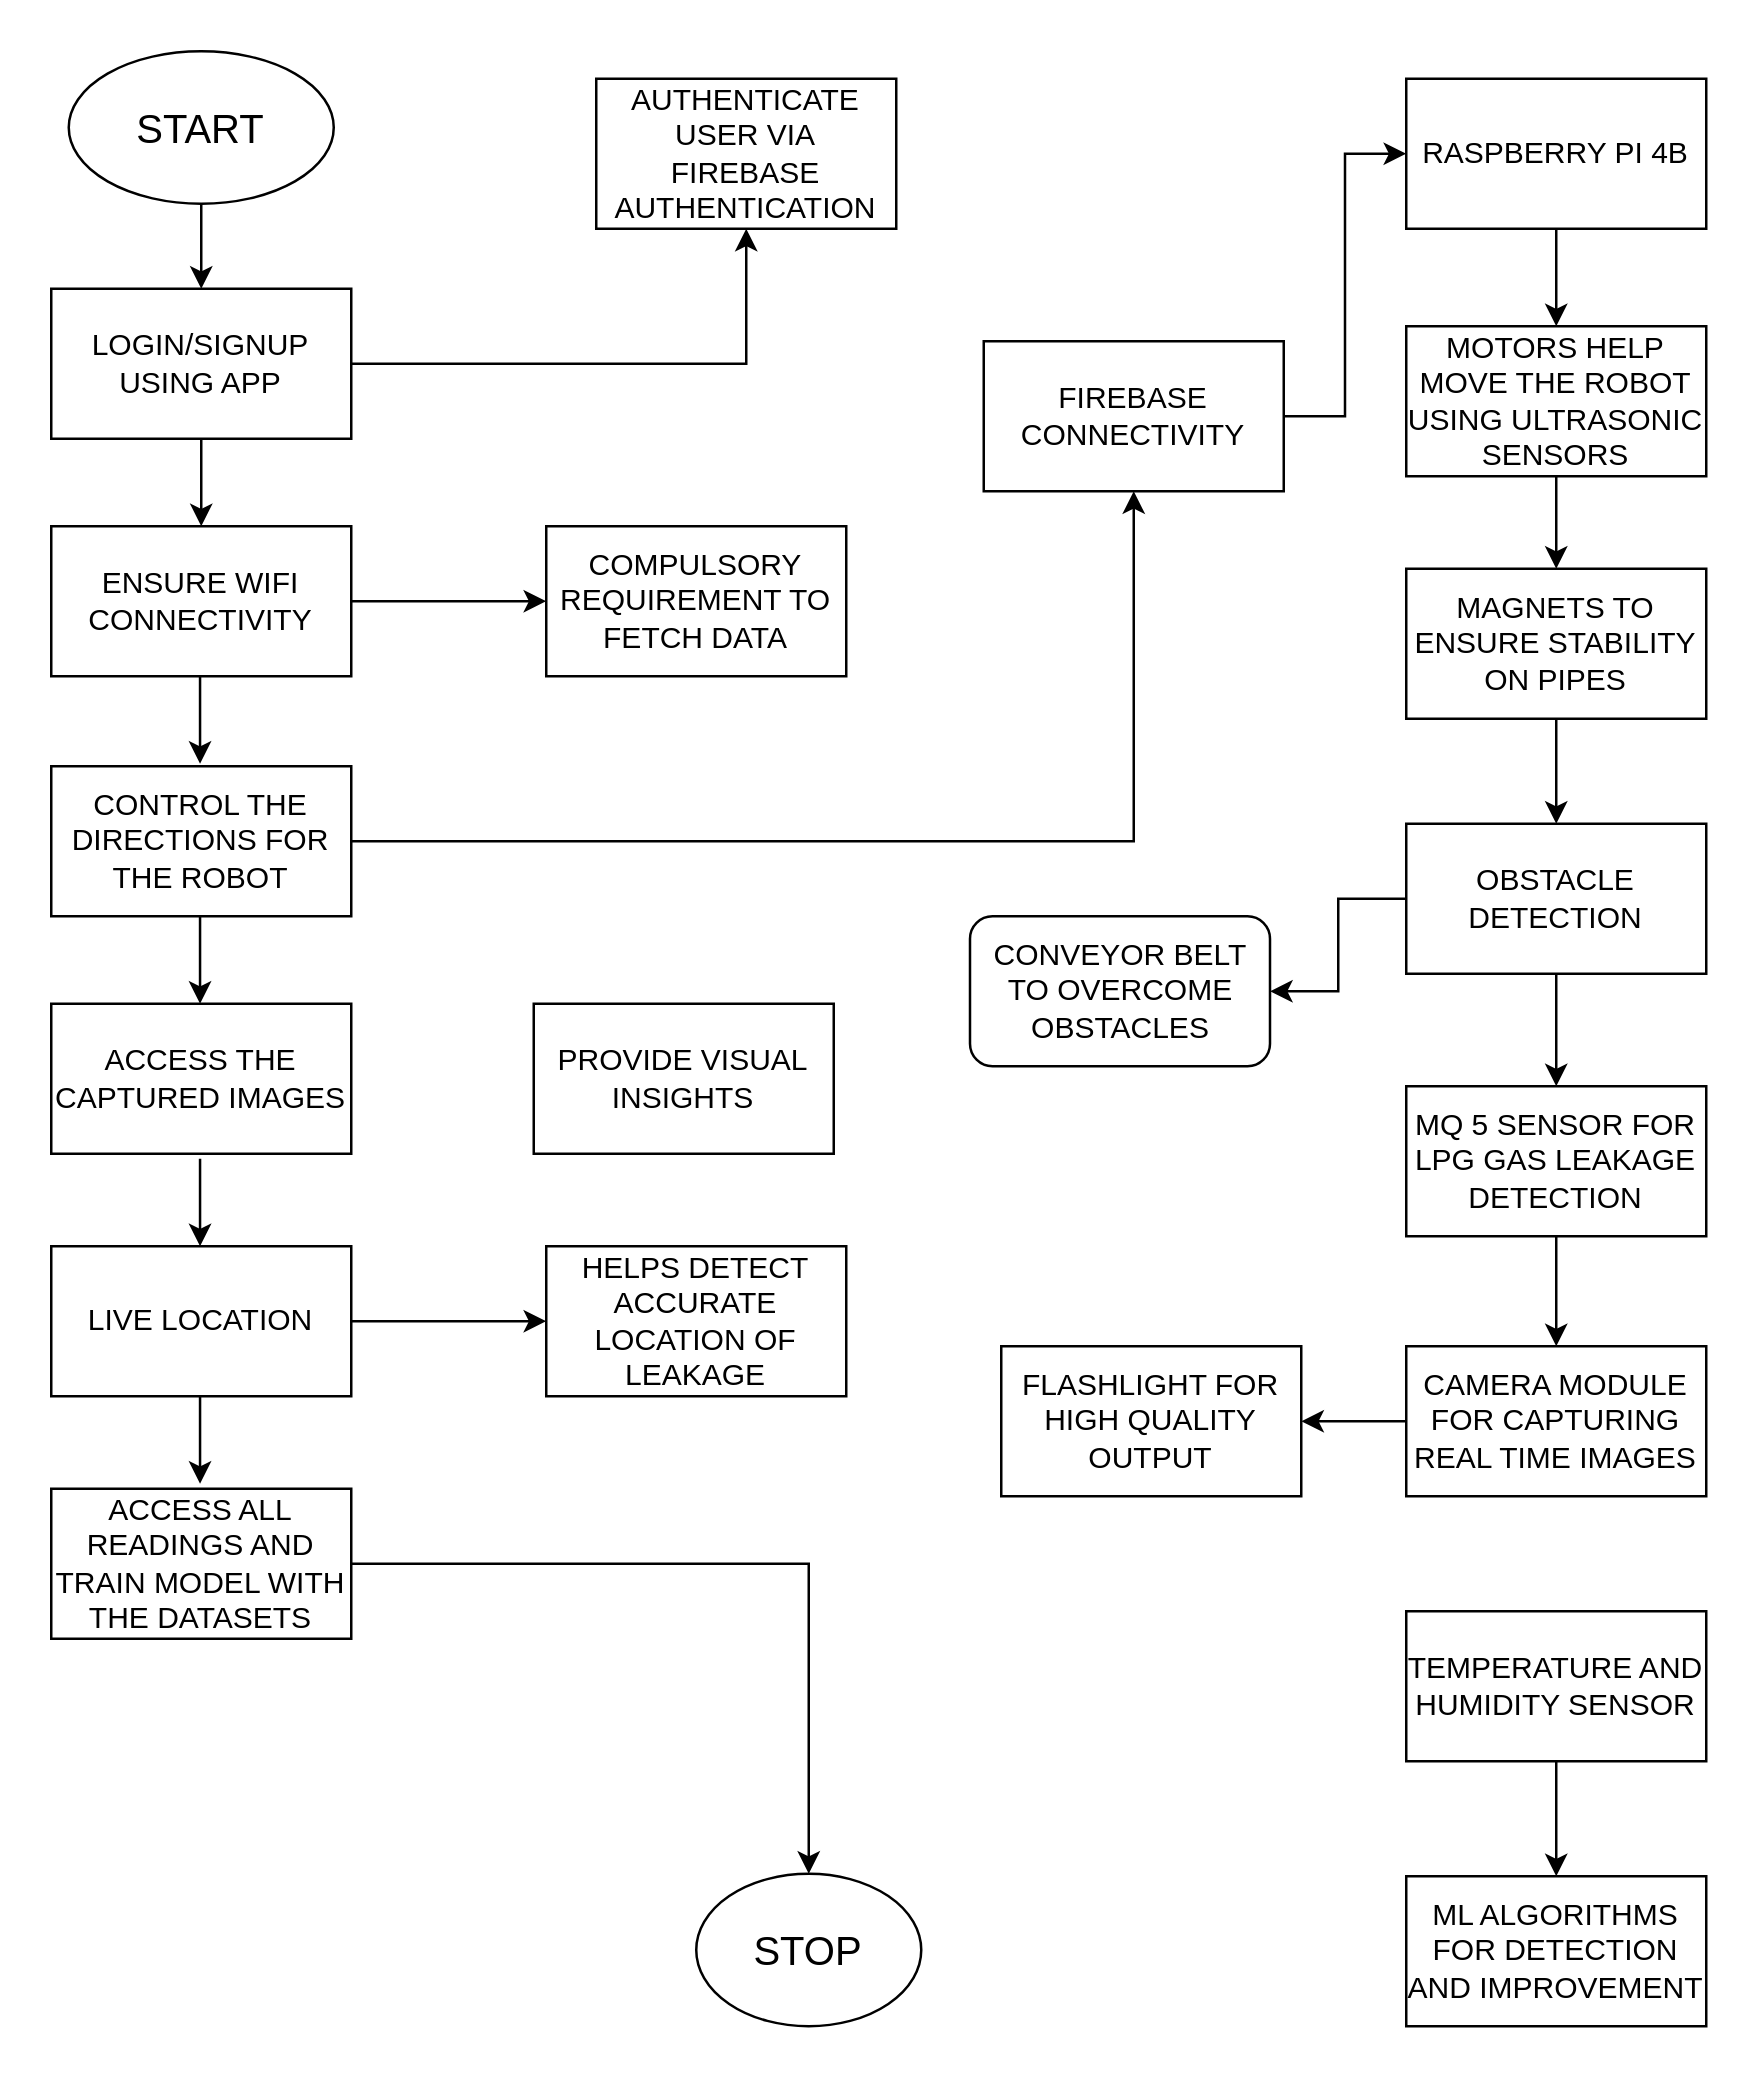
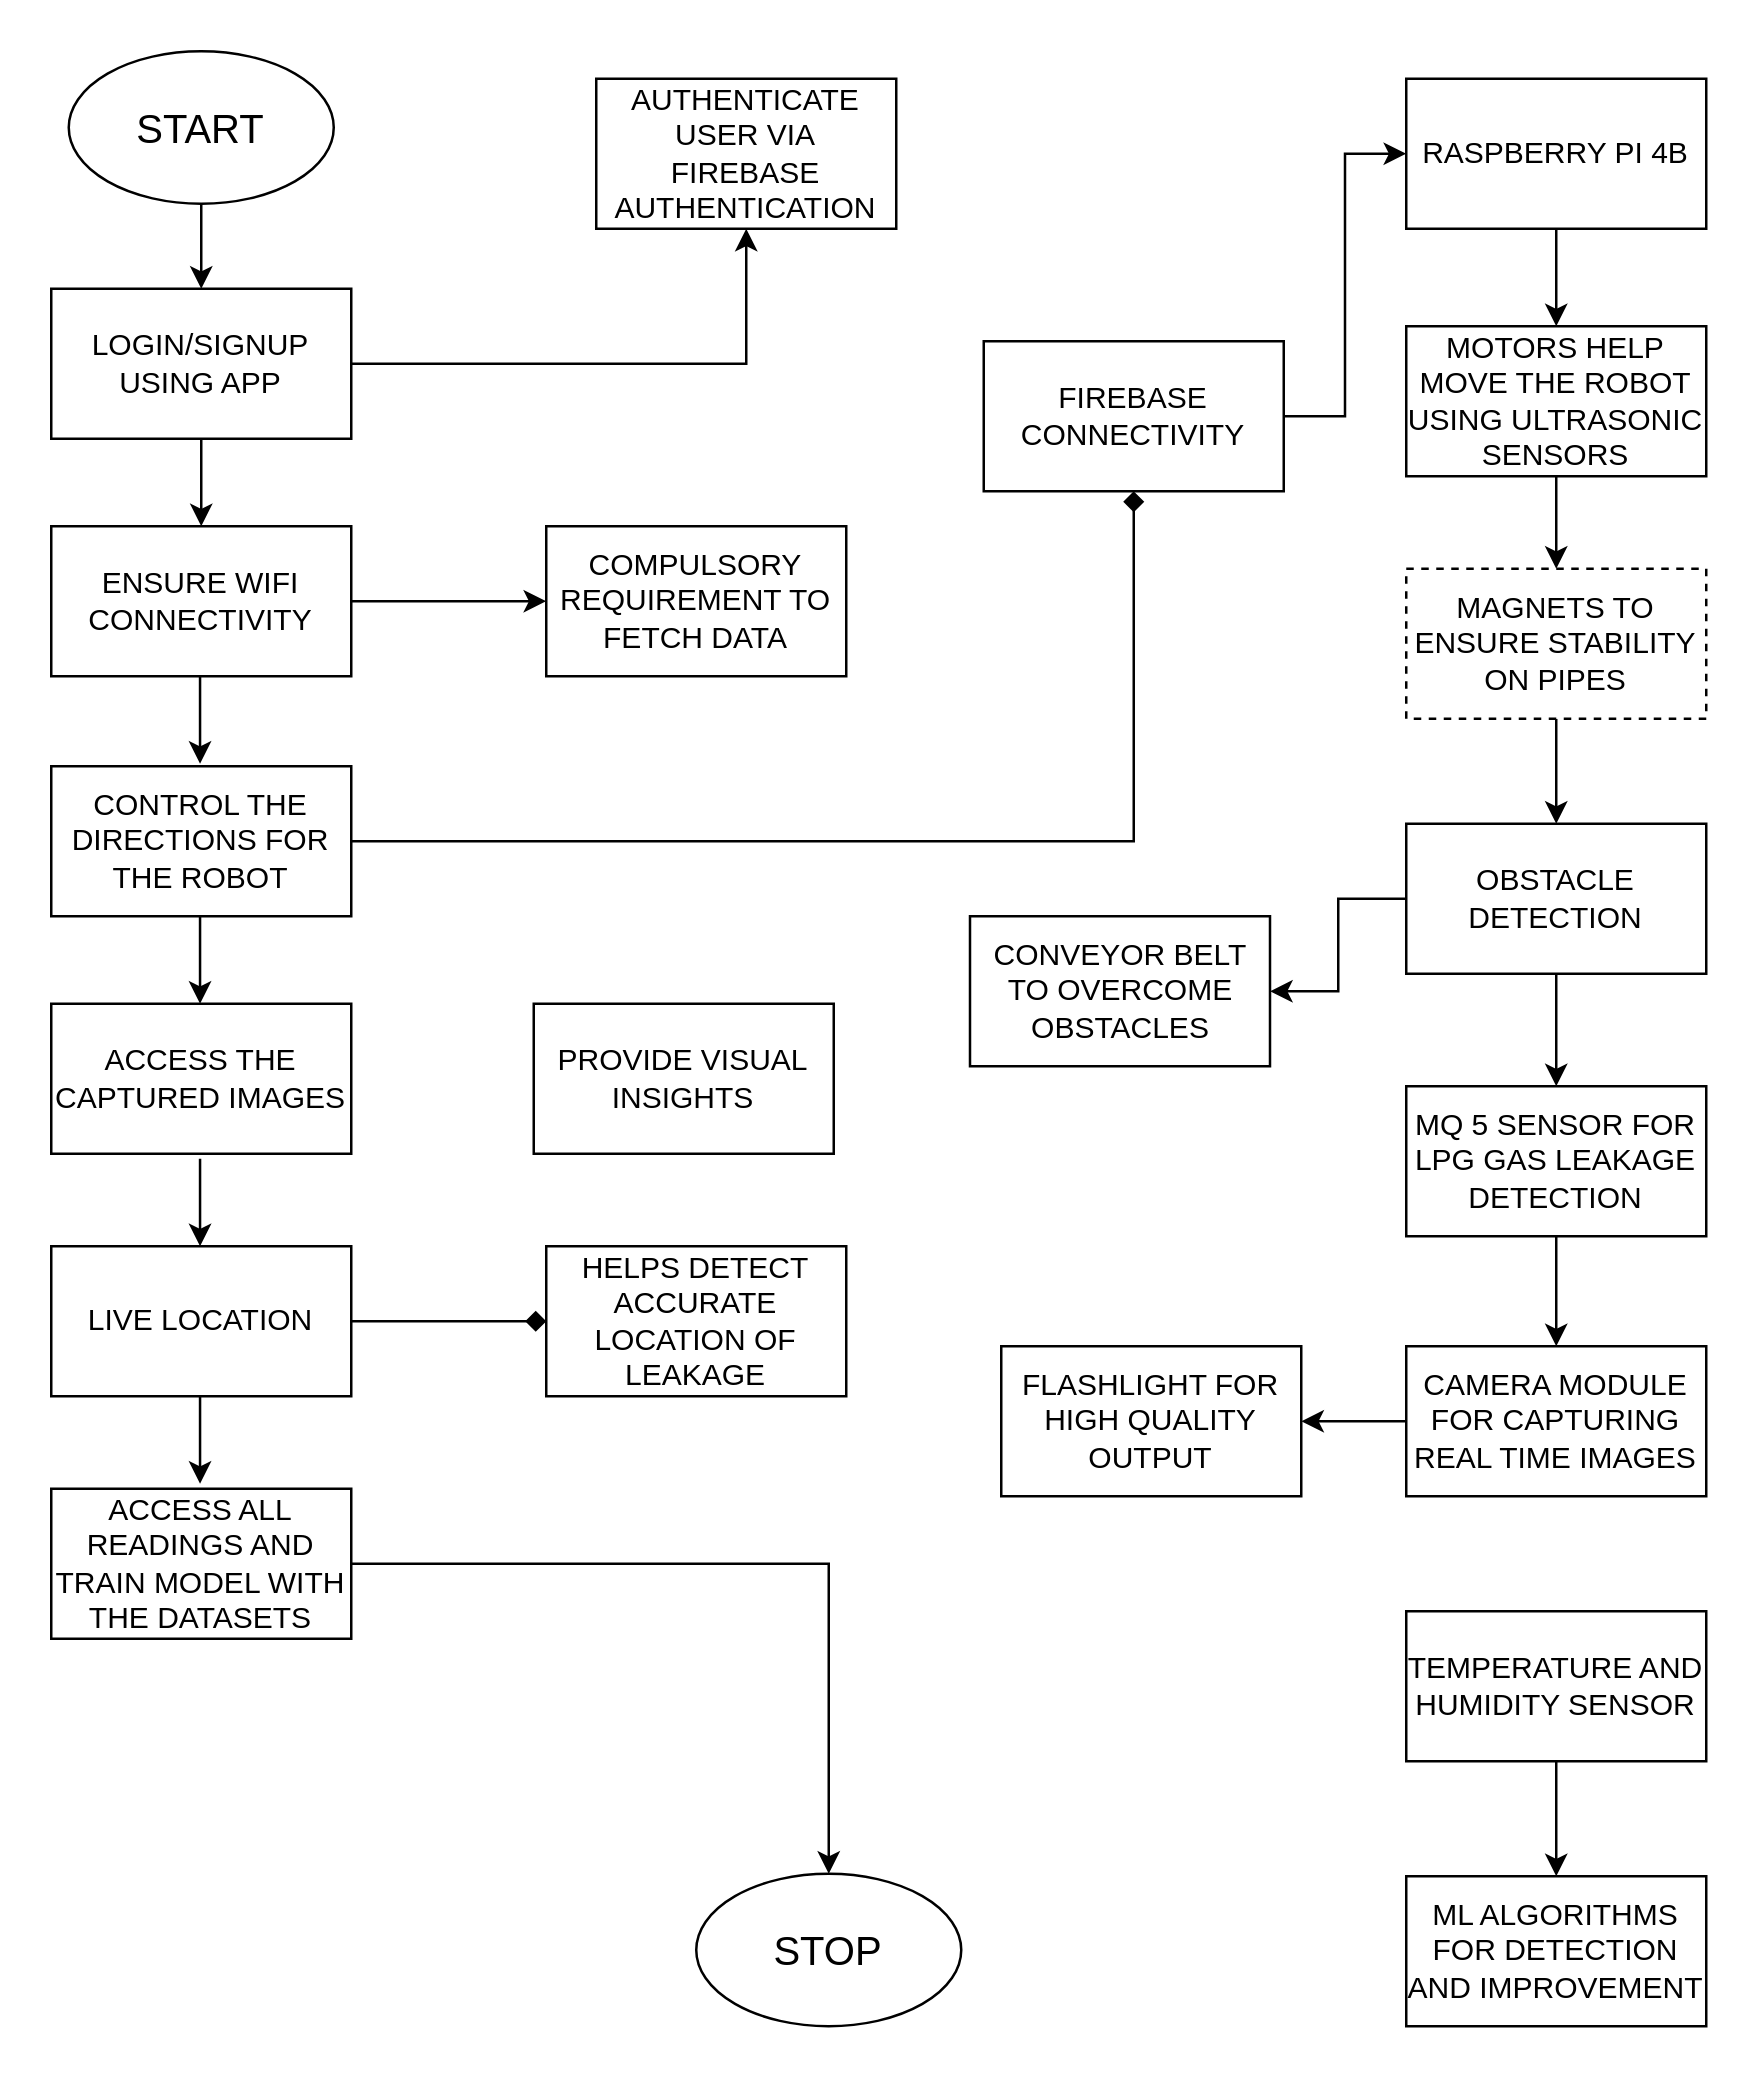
(1134, 510) -> (1134, 512)
(1556, 644) -> (1556, 644)
(1120, 991) -> (1120, 991)
(527, 1321) -> (526, 1321)
(809, 1950) -> (829, 1950)
